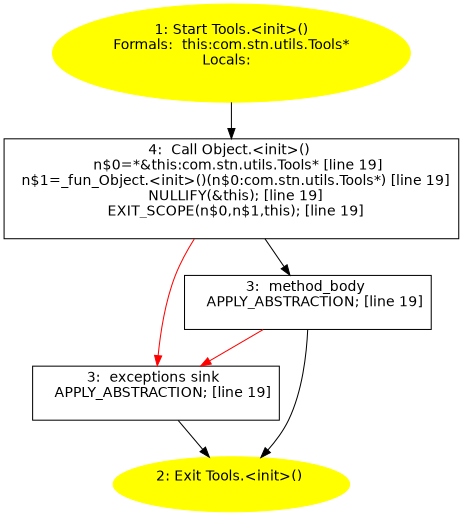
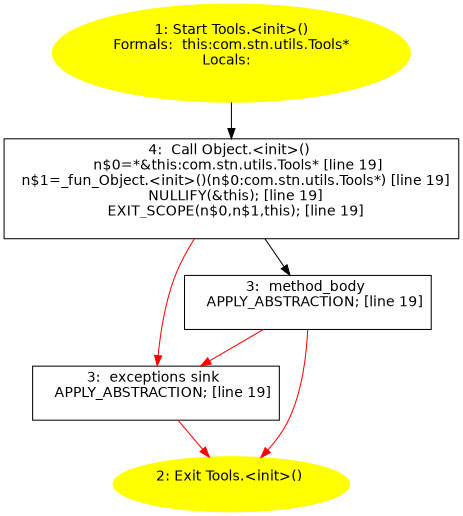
(298, 394) -> (298, 394)
(190, 435) -> (190, 435)
